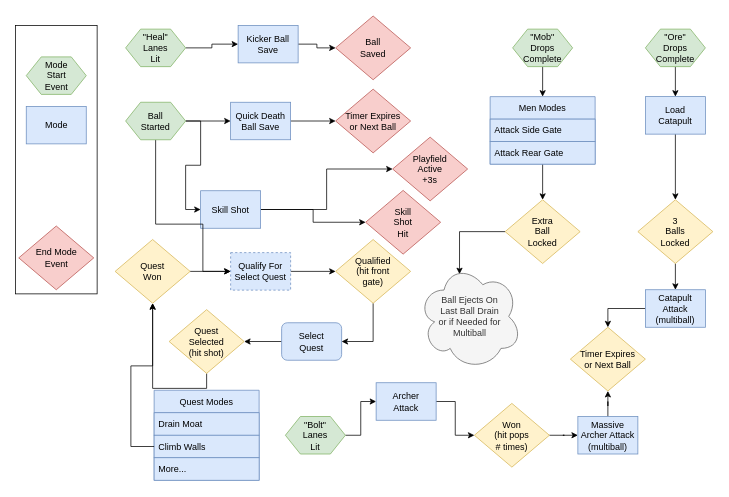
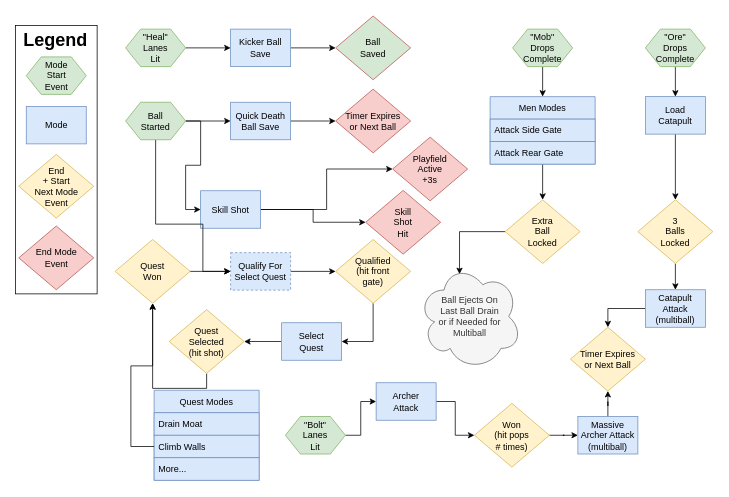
none -> (57, 39)
(268, 44) -> (261, 48)
(373, 48) -> (373, 48)
none -> (56, 186)
(312, 341) -> (312, 341)
